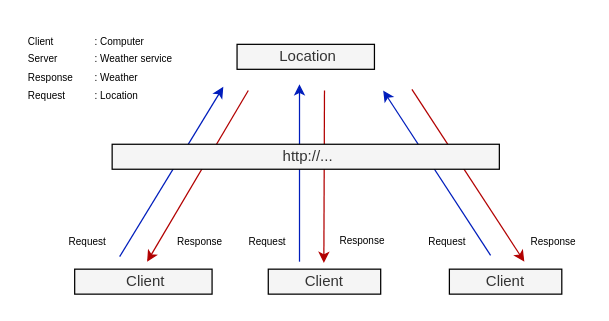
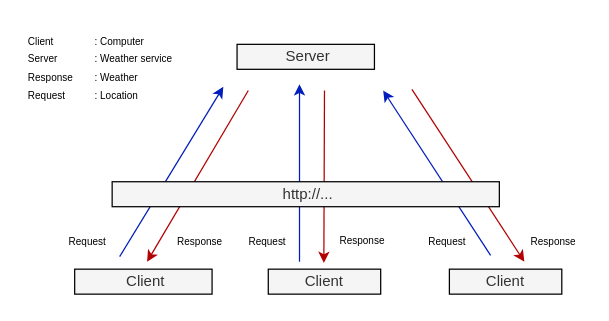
(308, 57) -> (308, 57)
(306, 157) -> (306, 194)
